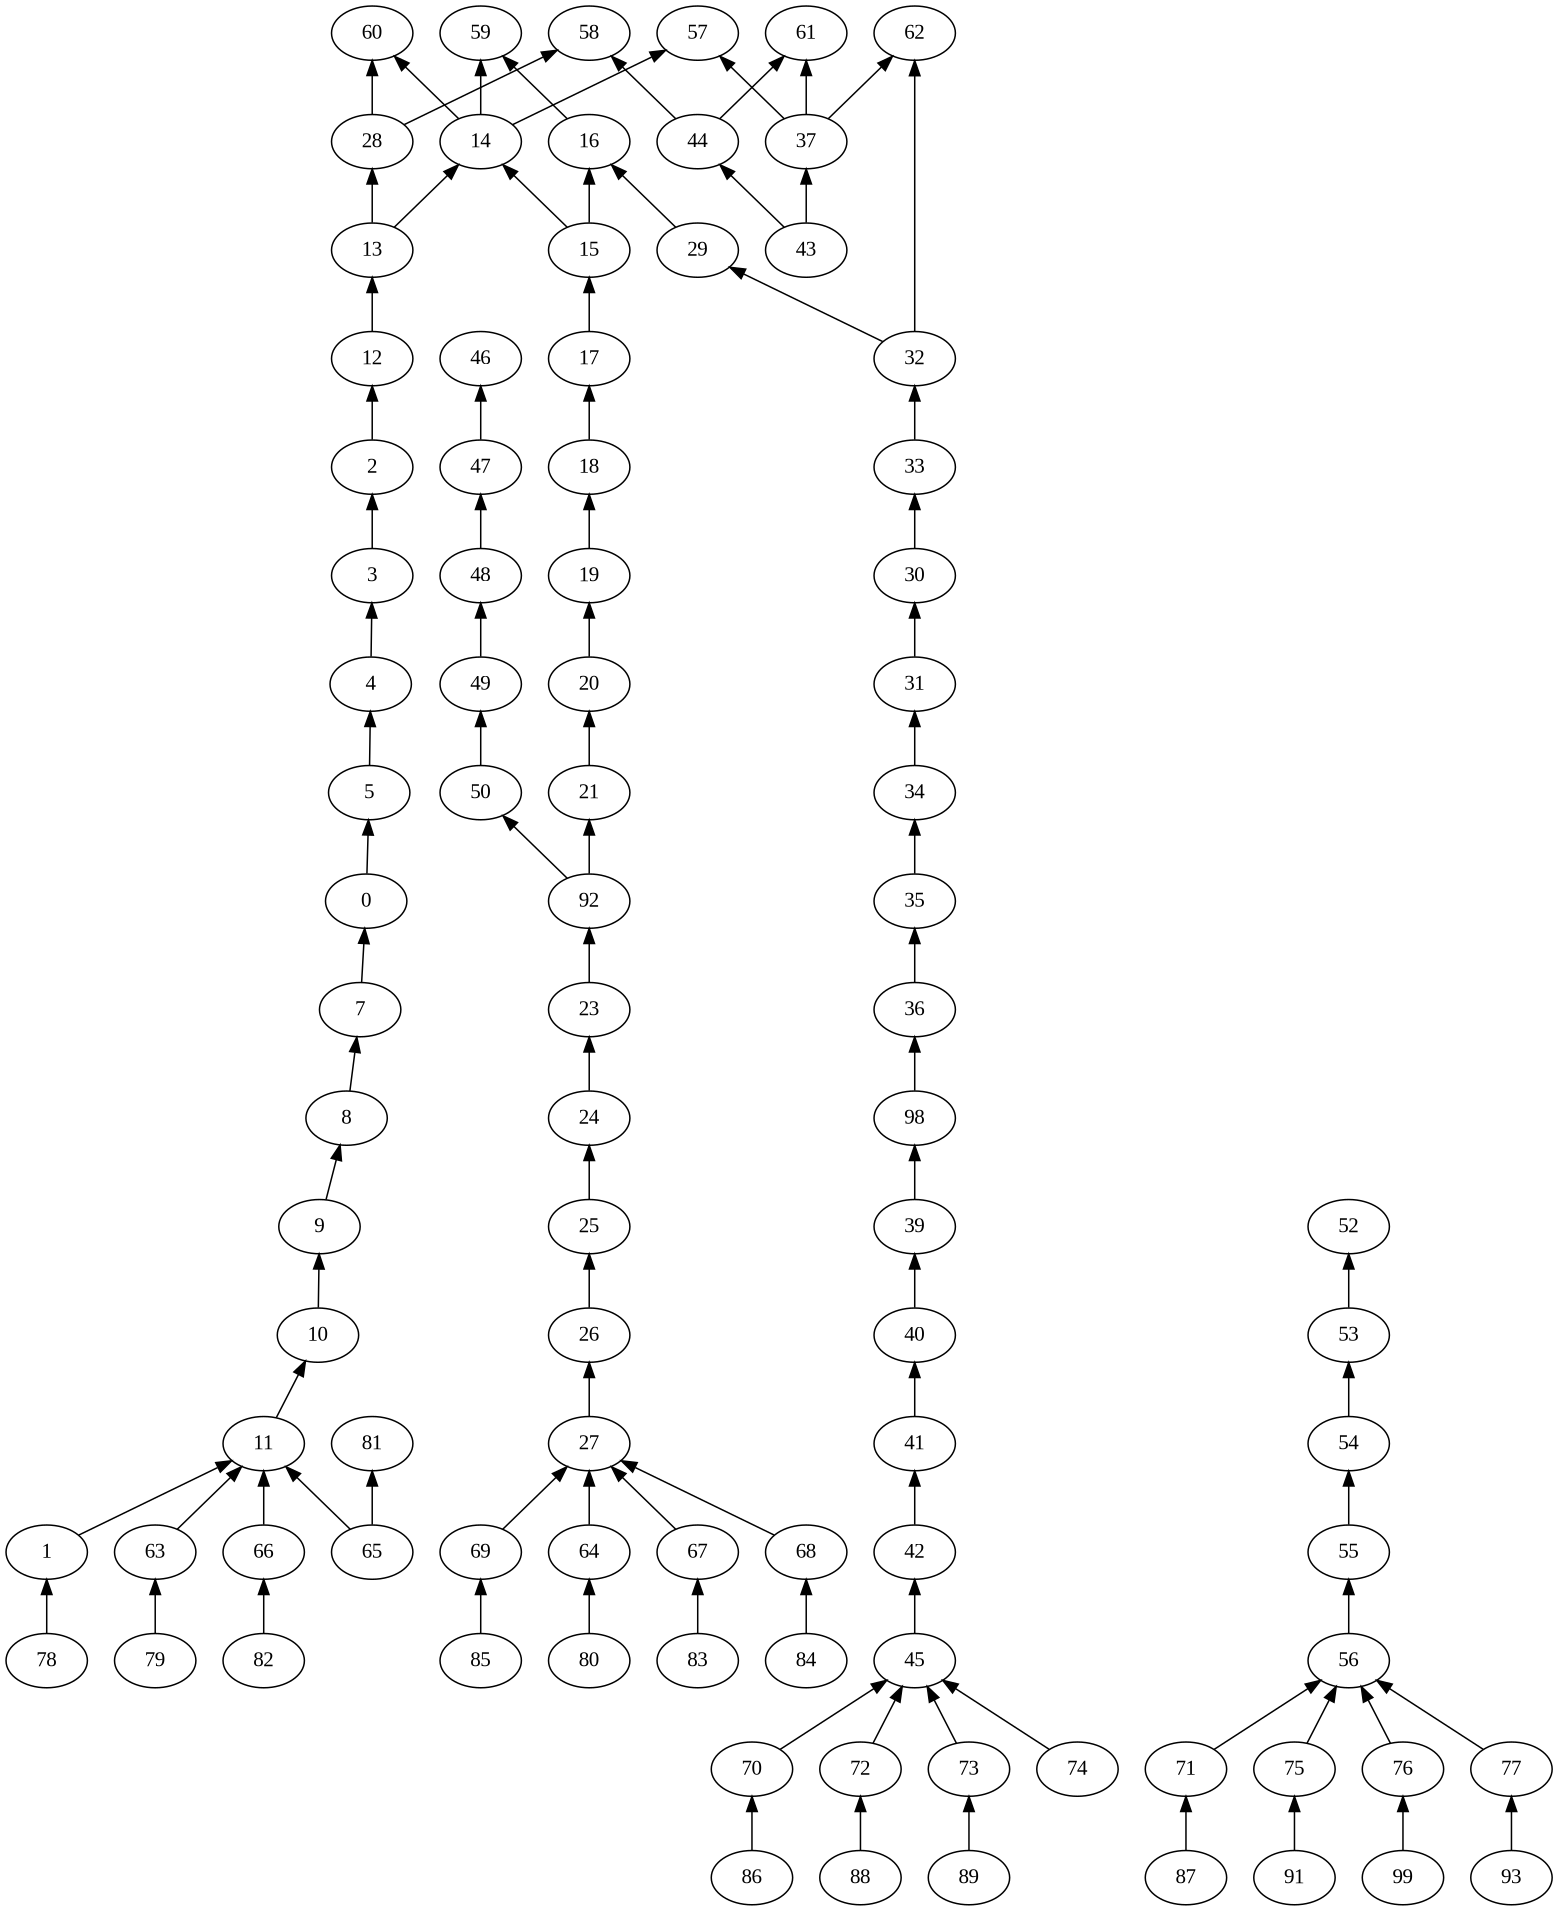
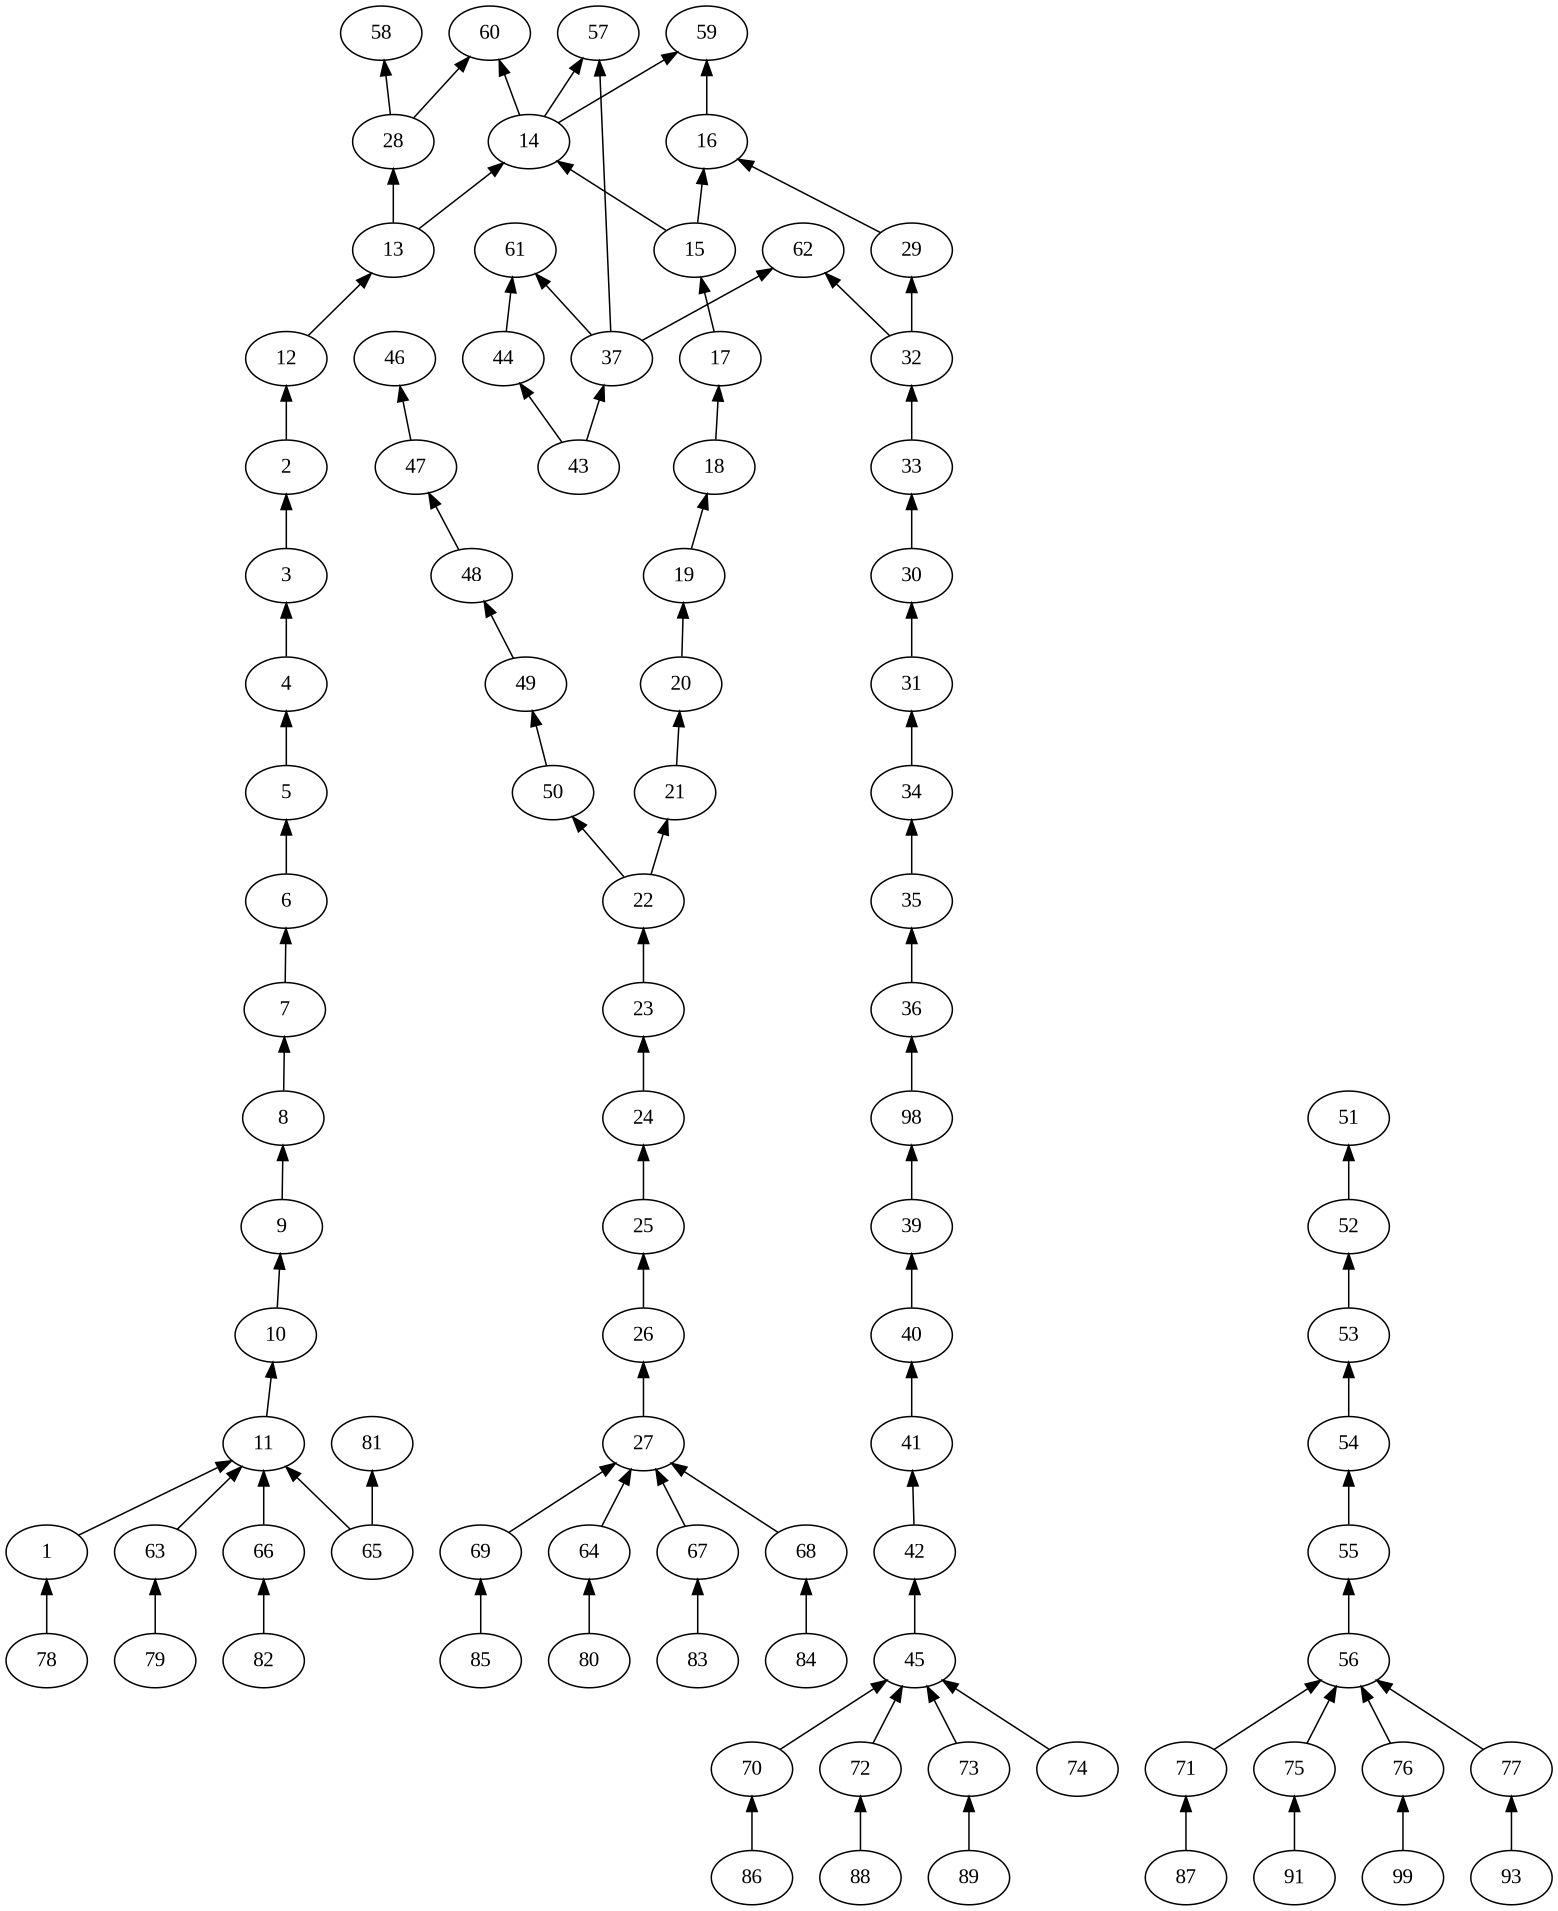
(649, 93) -> none
(366, 901) -> (286, 901)
(589, 901) -> (643, 901)
none -> (1349, 1118)
